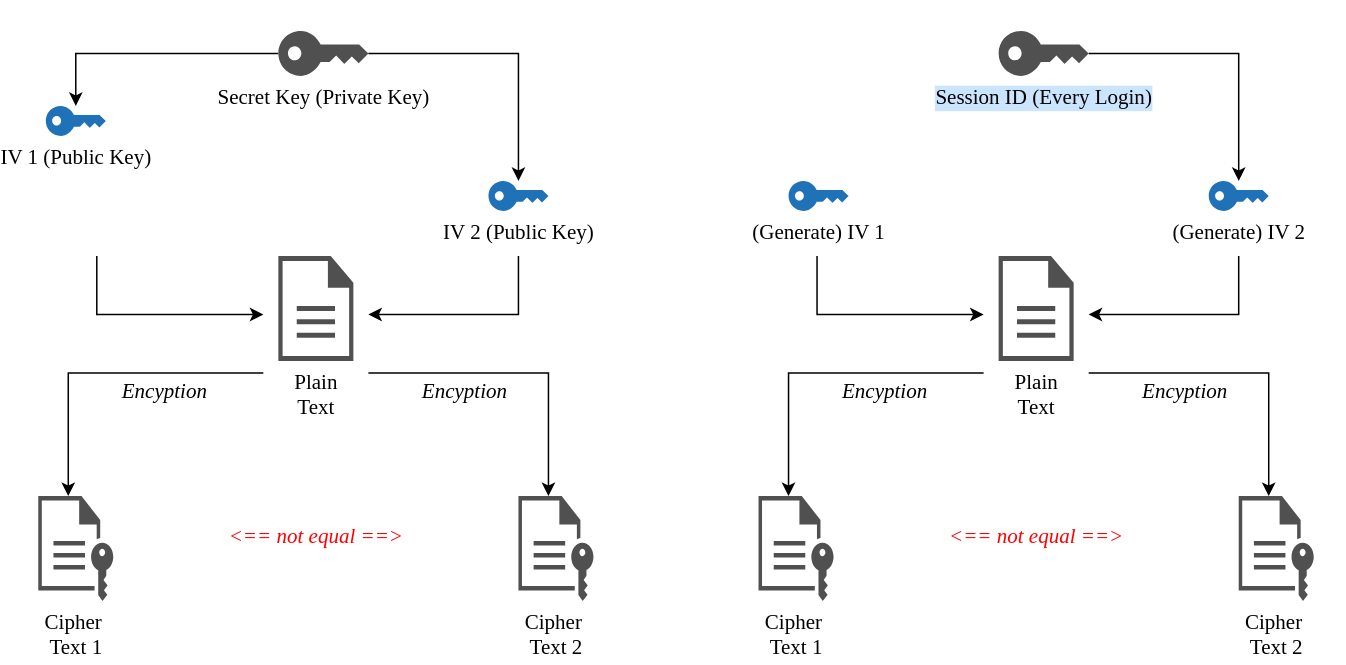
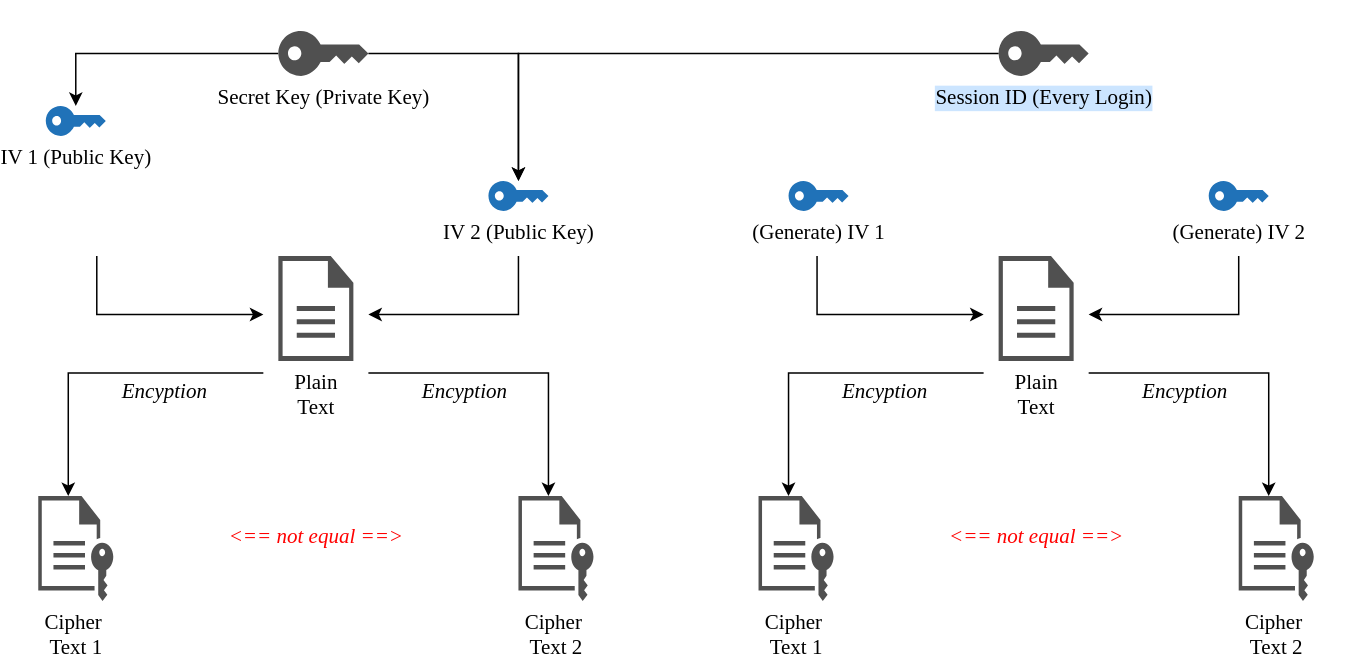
(1221, 53) -> (760, 53)
